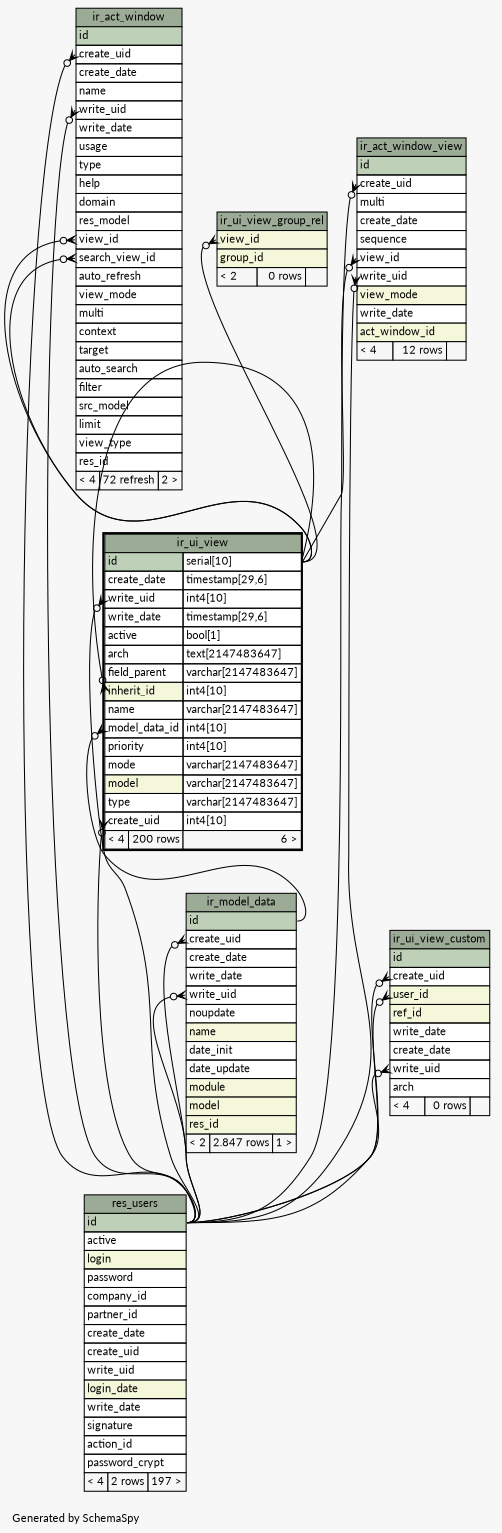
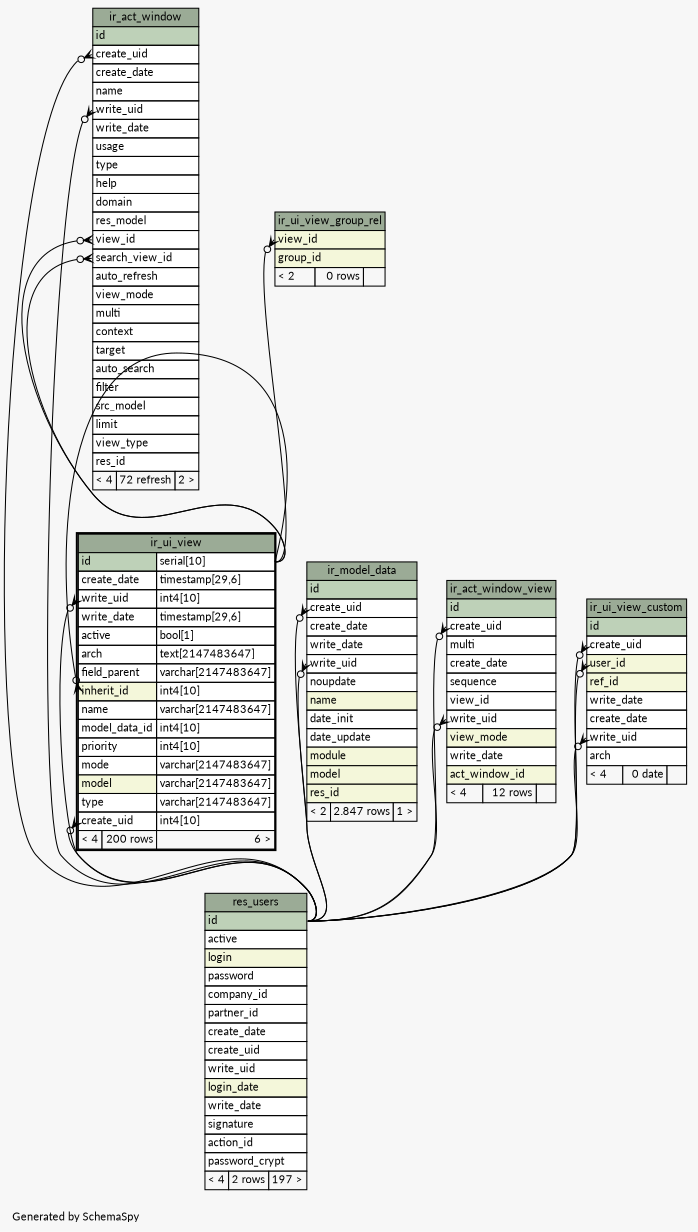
(343, 421) -> none
(160, 879) -> none
(450, 1106) -> (648, 774)
